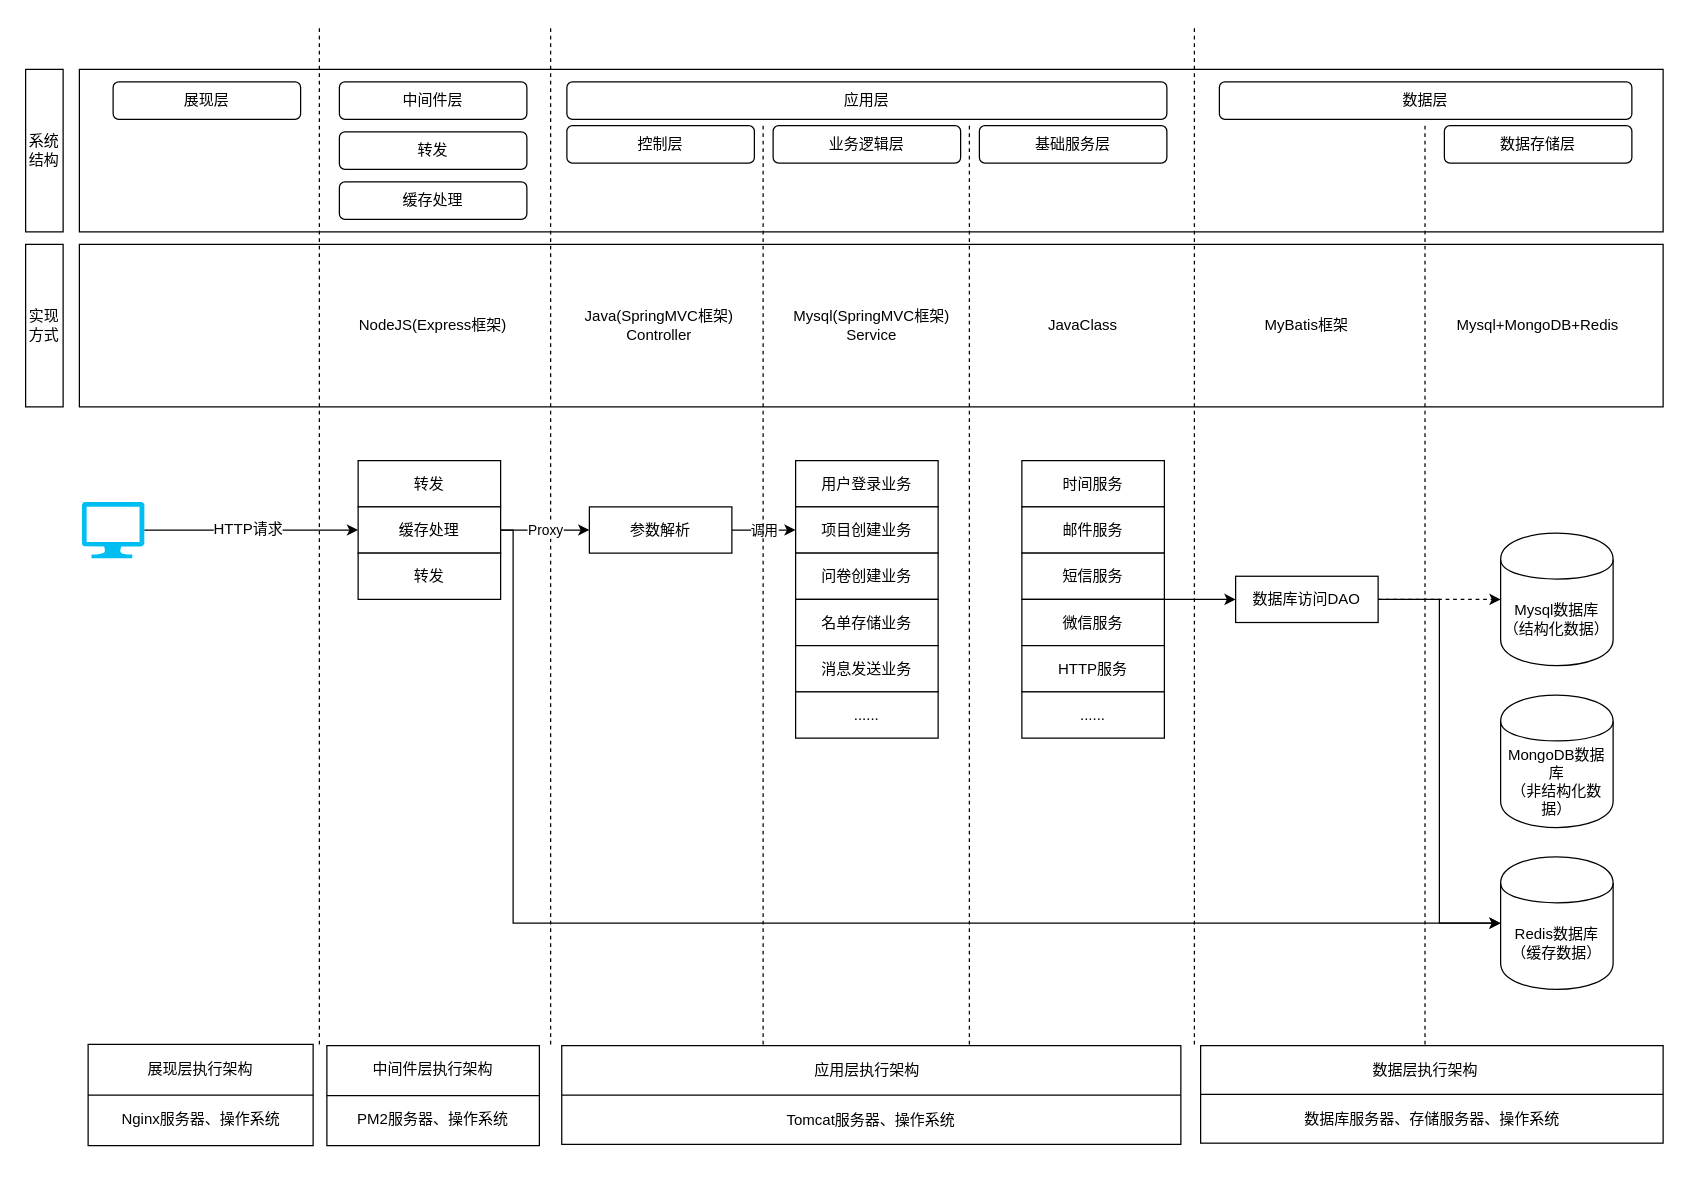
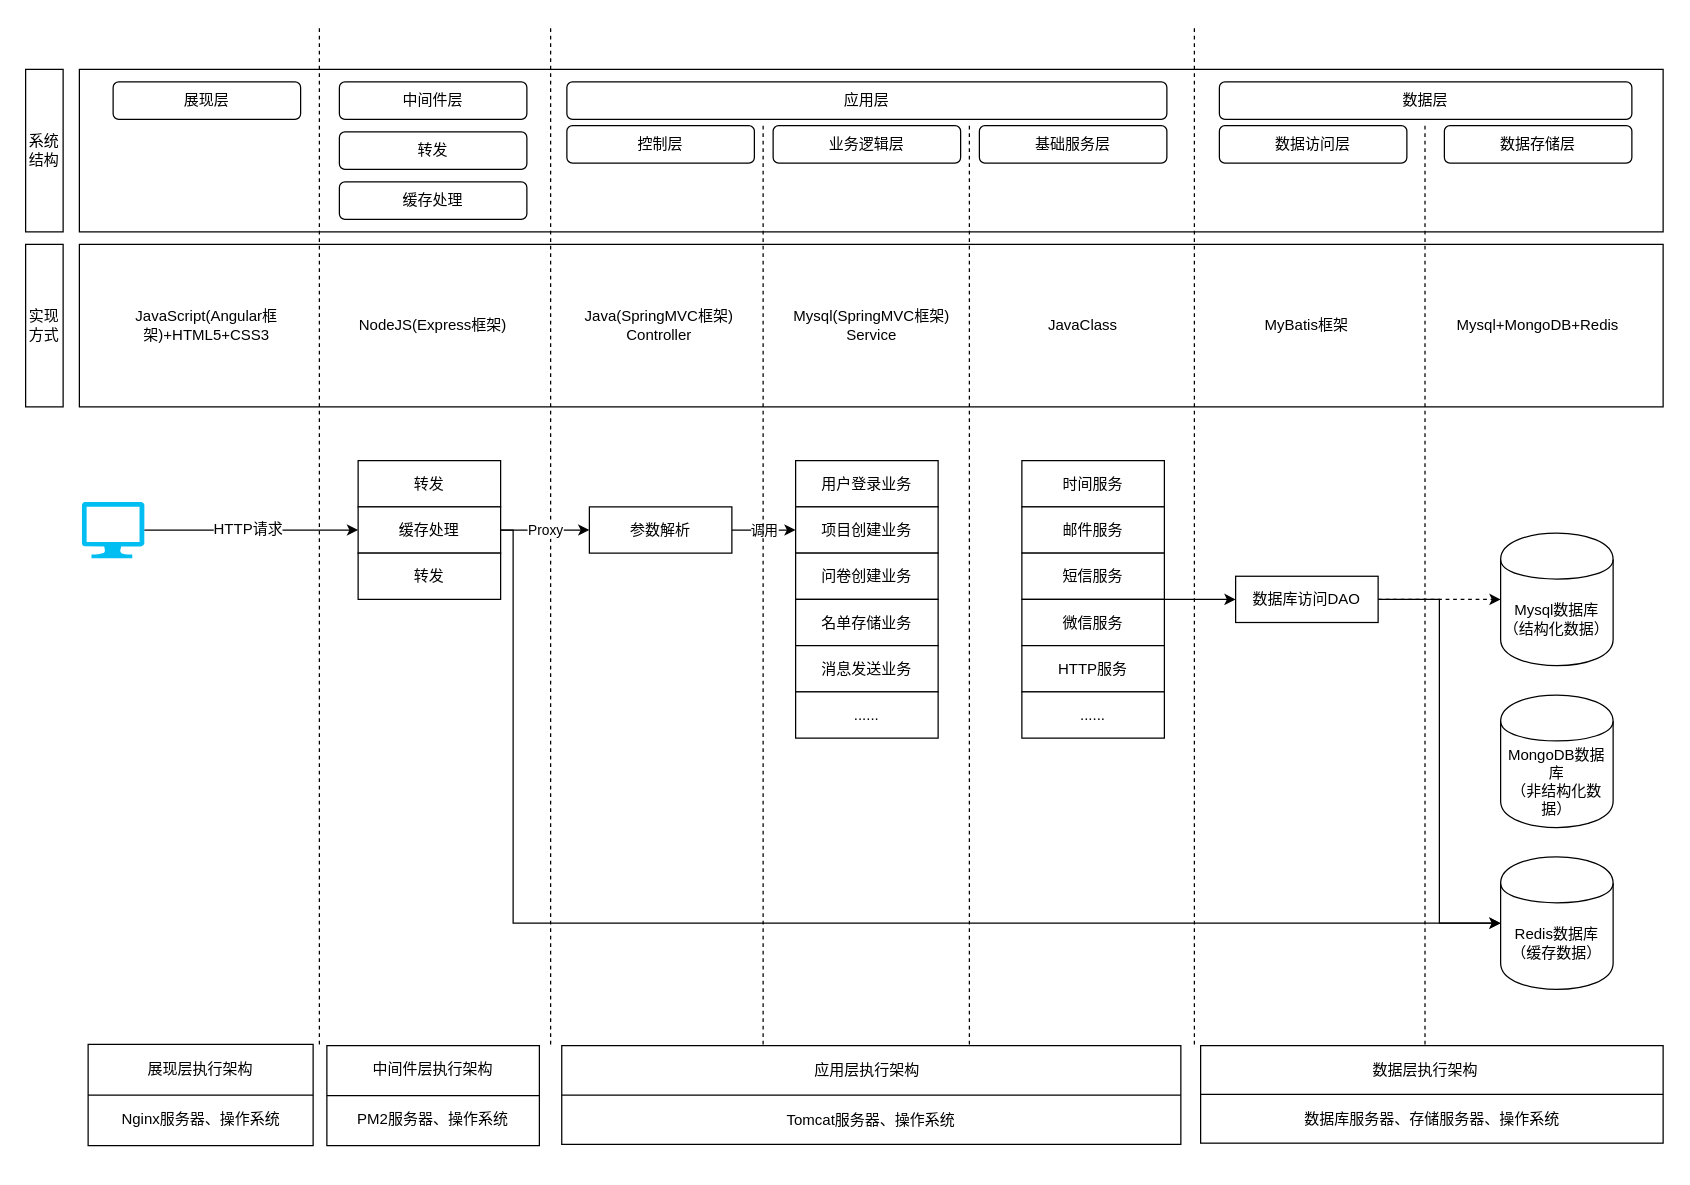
none -> (1313, 144)
none -> (207, 326)
